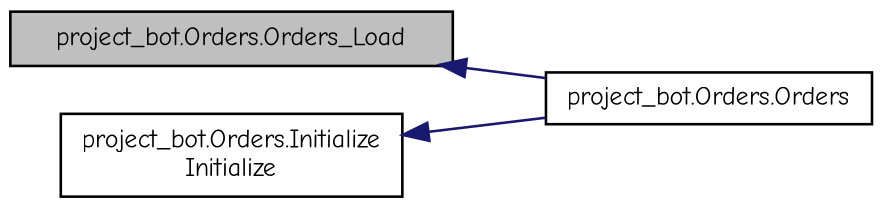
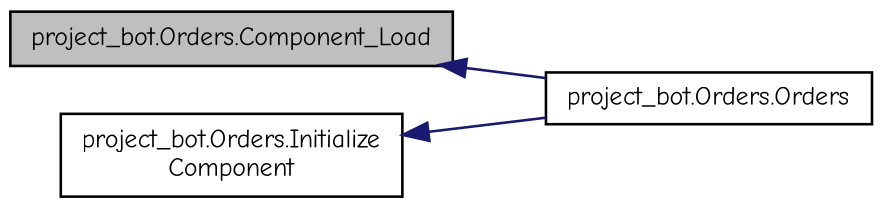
(232, 39) -> (232, 39)
(232, 155) -> (232, 155)
